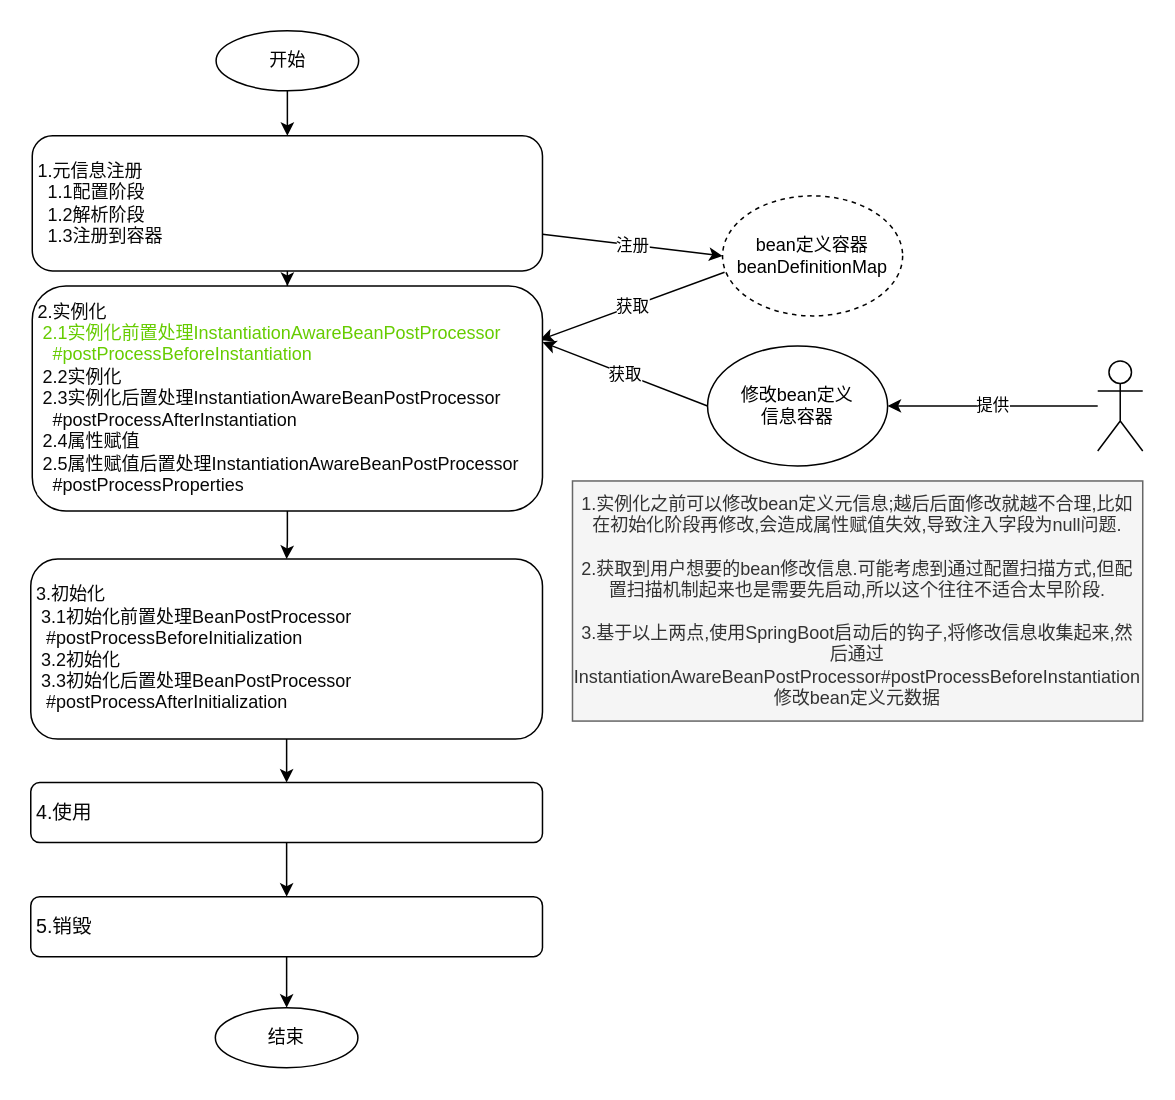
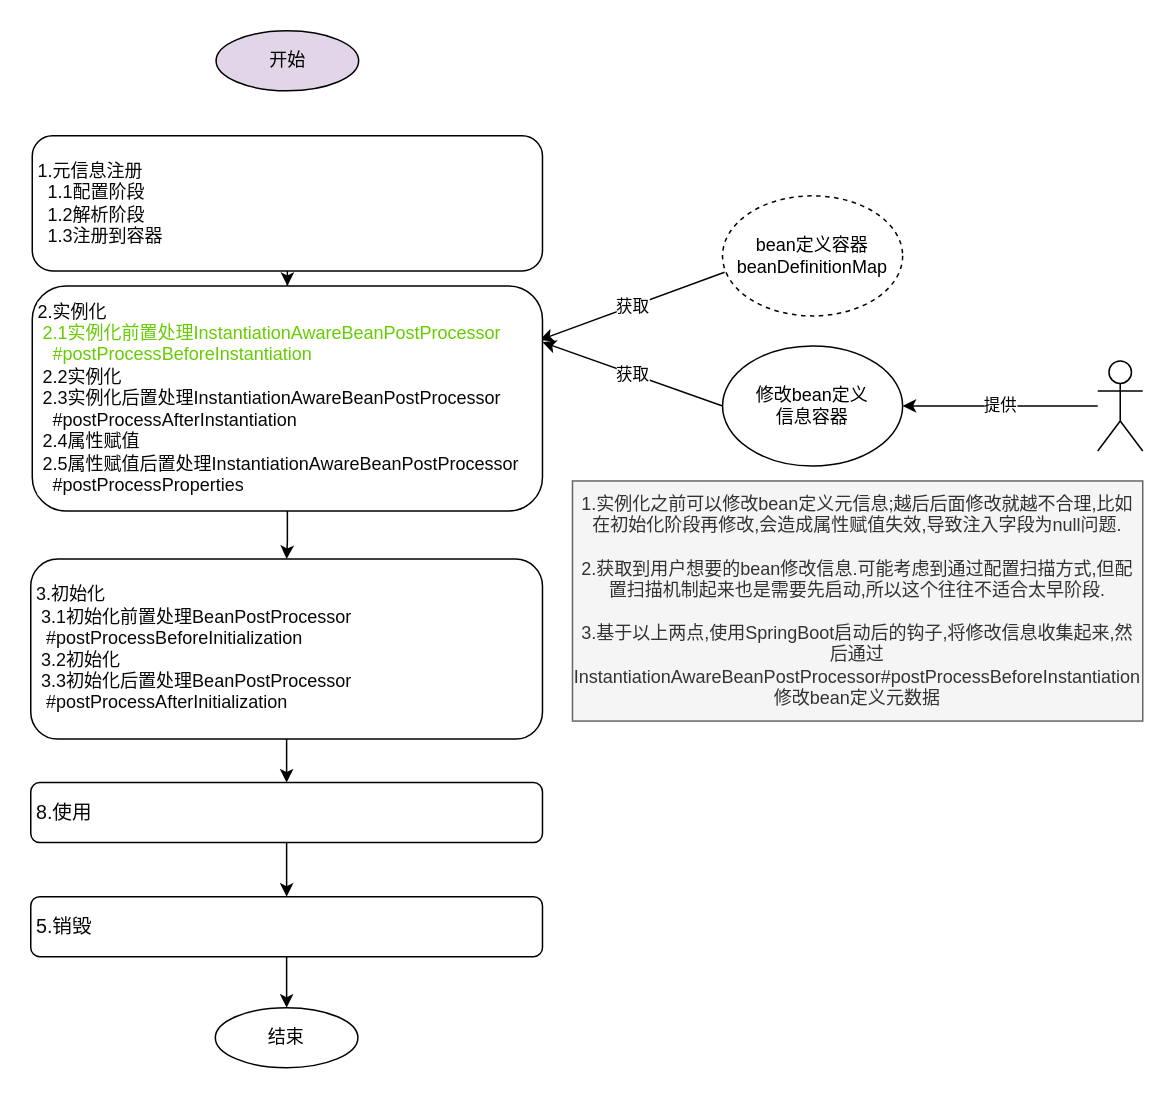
(287, 61) -> (287, 61)
(287, 108) -> none
(627, 244) -> none
(797, 406) -> (812, 406)
(62, 812) -> (62, 812)
